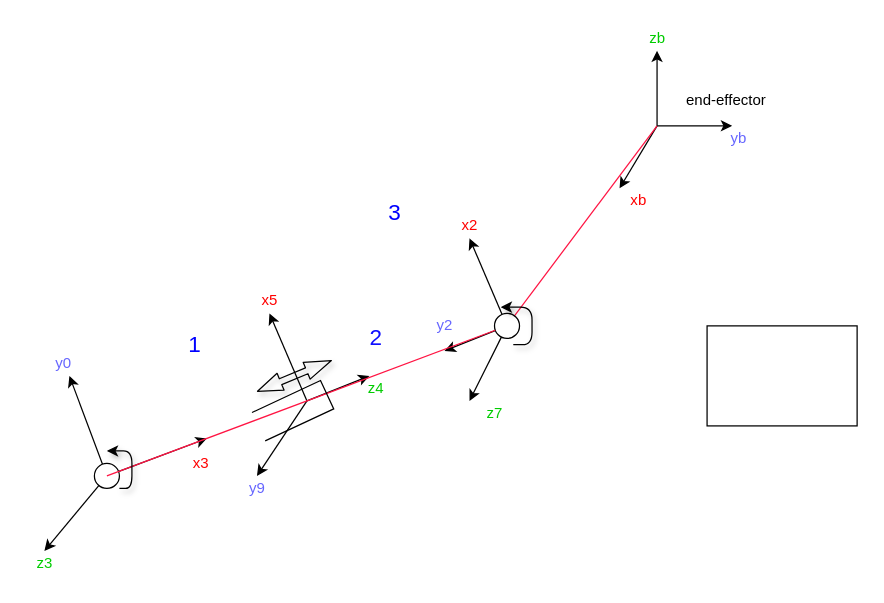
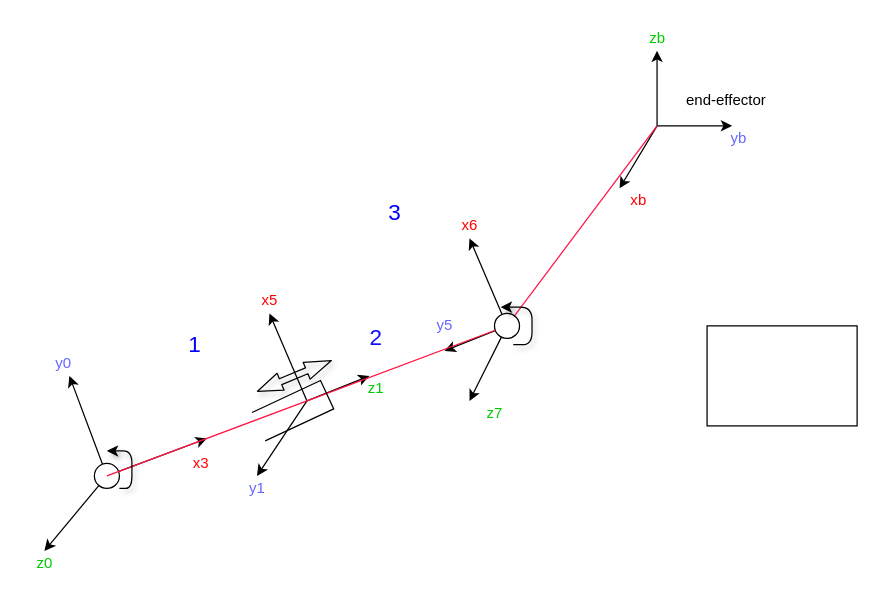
(470, 226) -> (470, 226)
(445, 326) -> (445, 326)
(376, 388) -> (376, 388)
(258, 488) -> (258, 488)
(45, 563) -> (45, 563)
